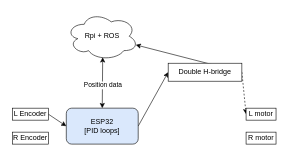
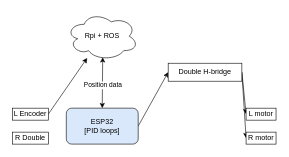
(173, 54) -> (245, 123)
(246, 108) -> (246, 108)
(55, 119) -> (67, 88)
(30, 138) -> (30, 138)
